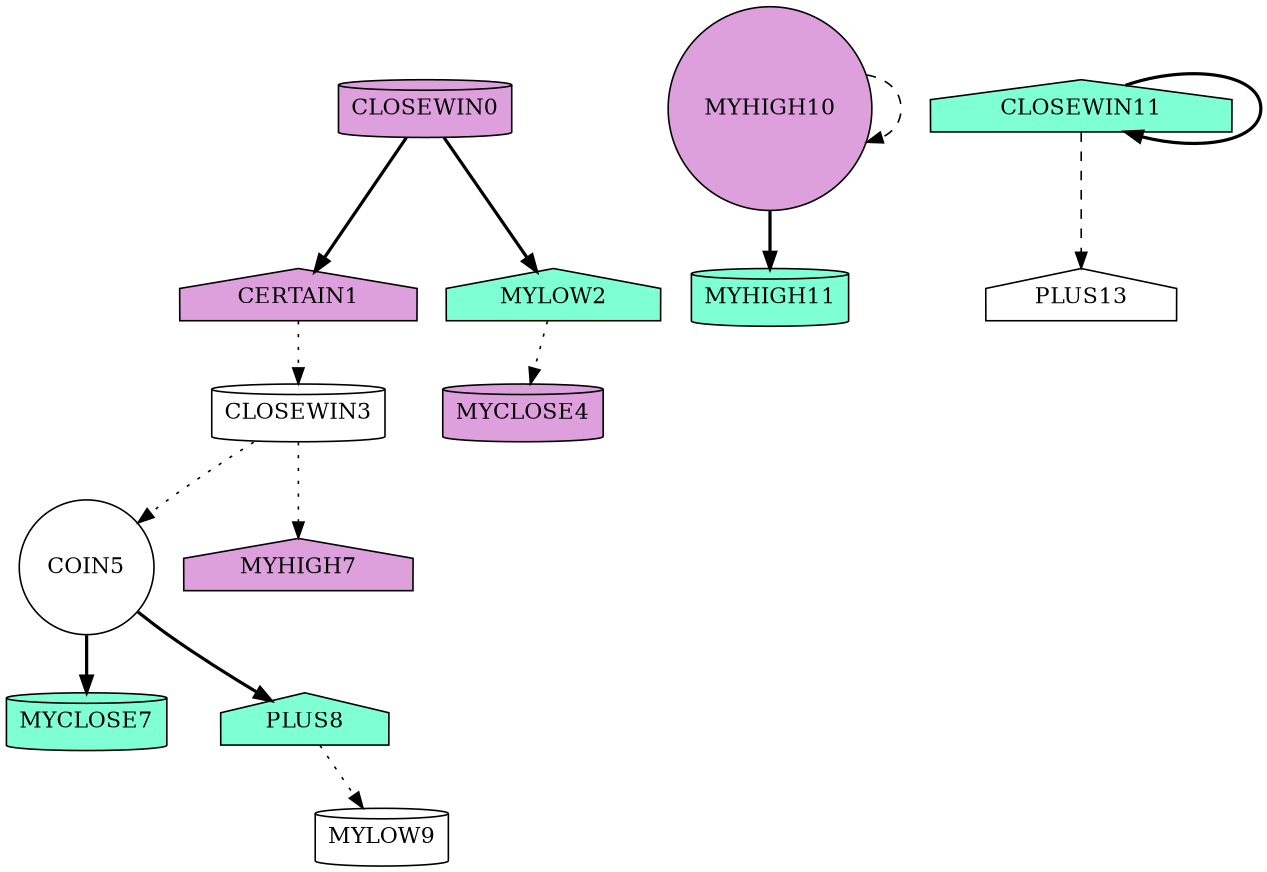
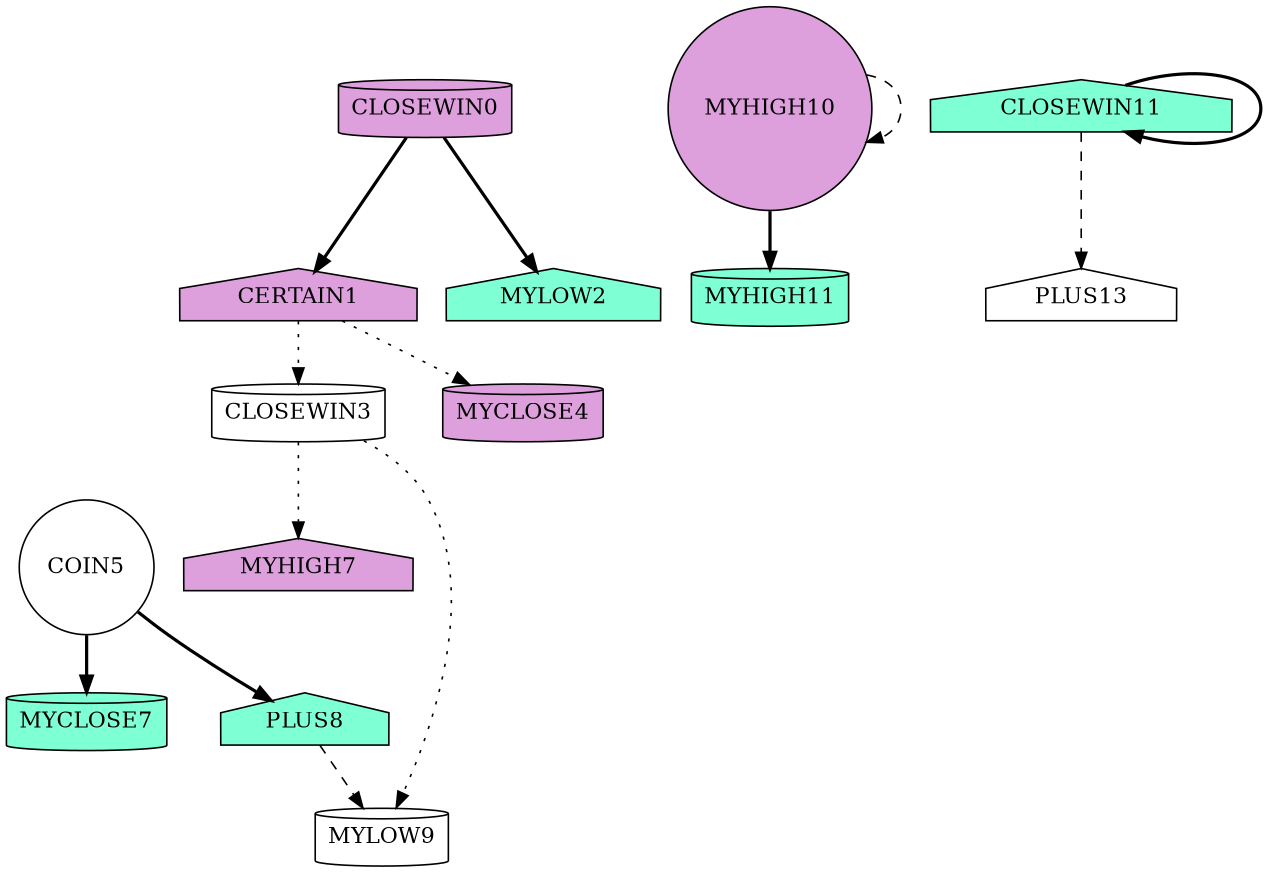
(541, 345) -> (398, 349)
(201, 476) -> (451, 604)
(337, 770) -> (337, 770)
